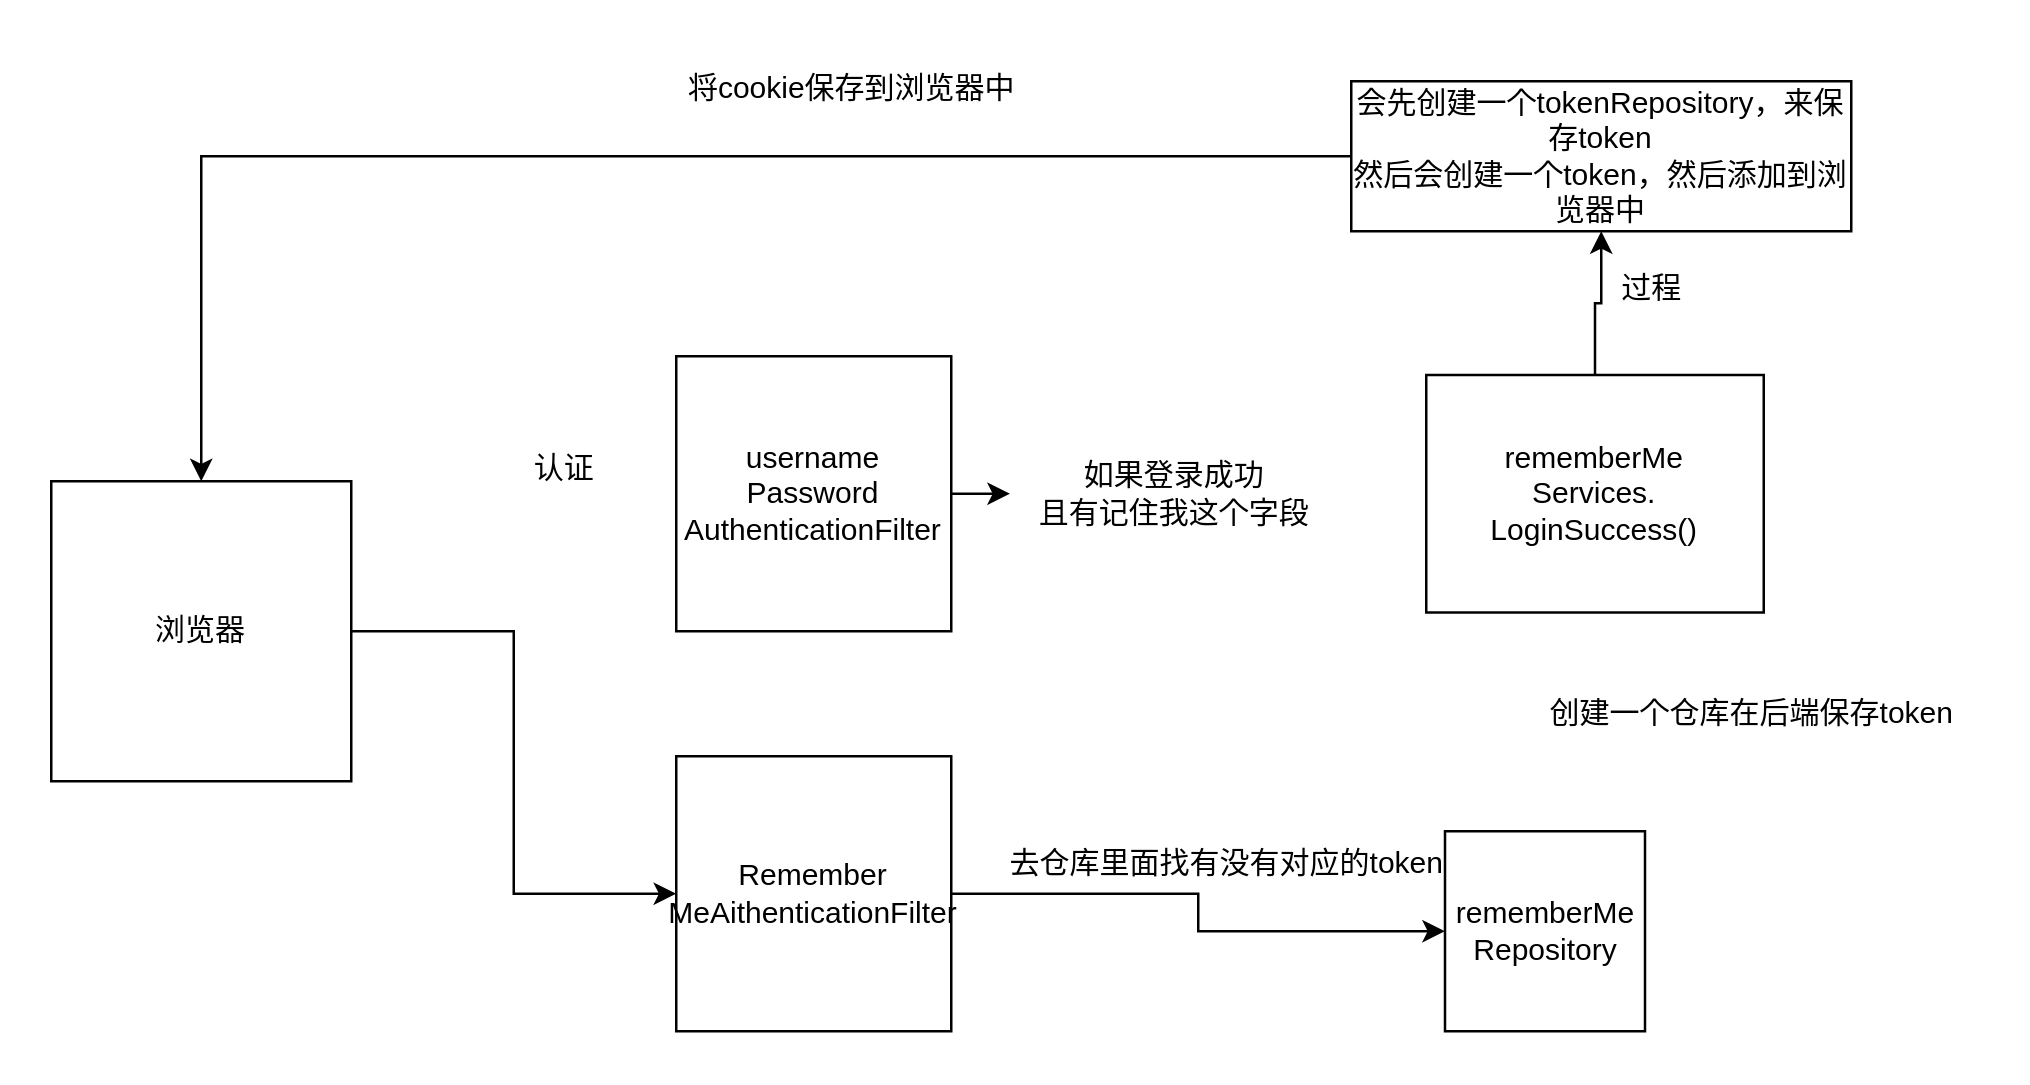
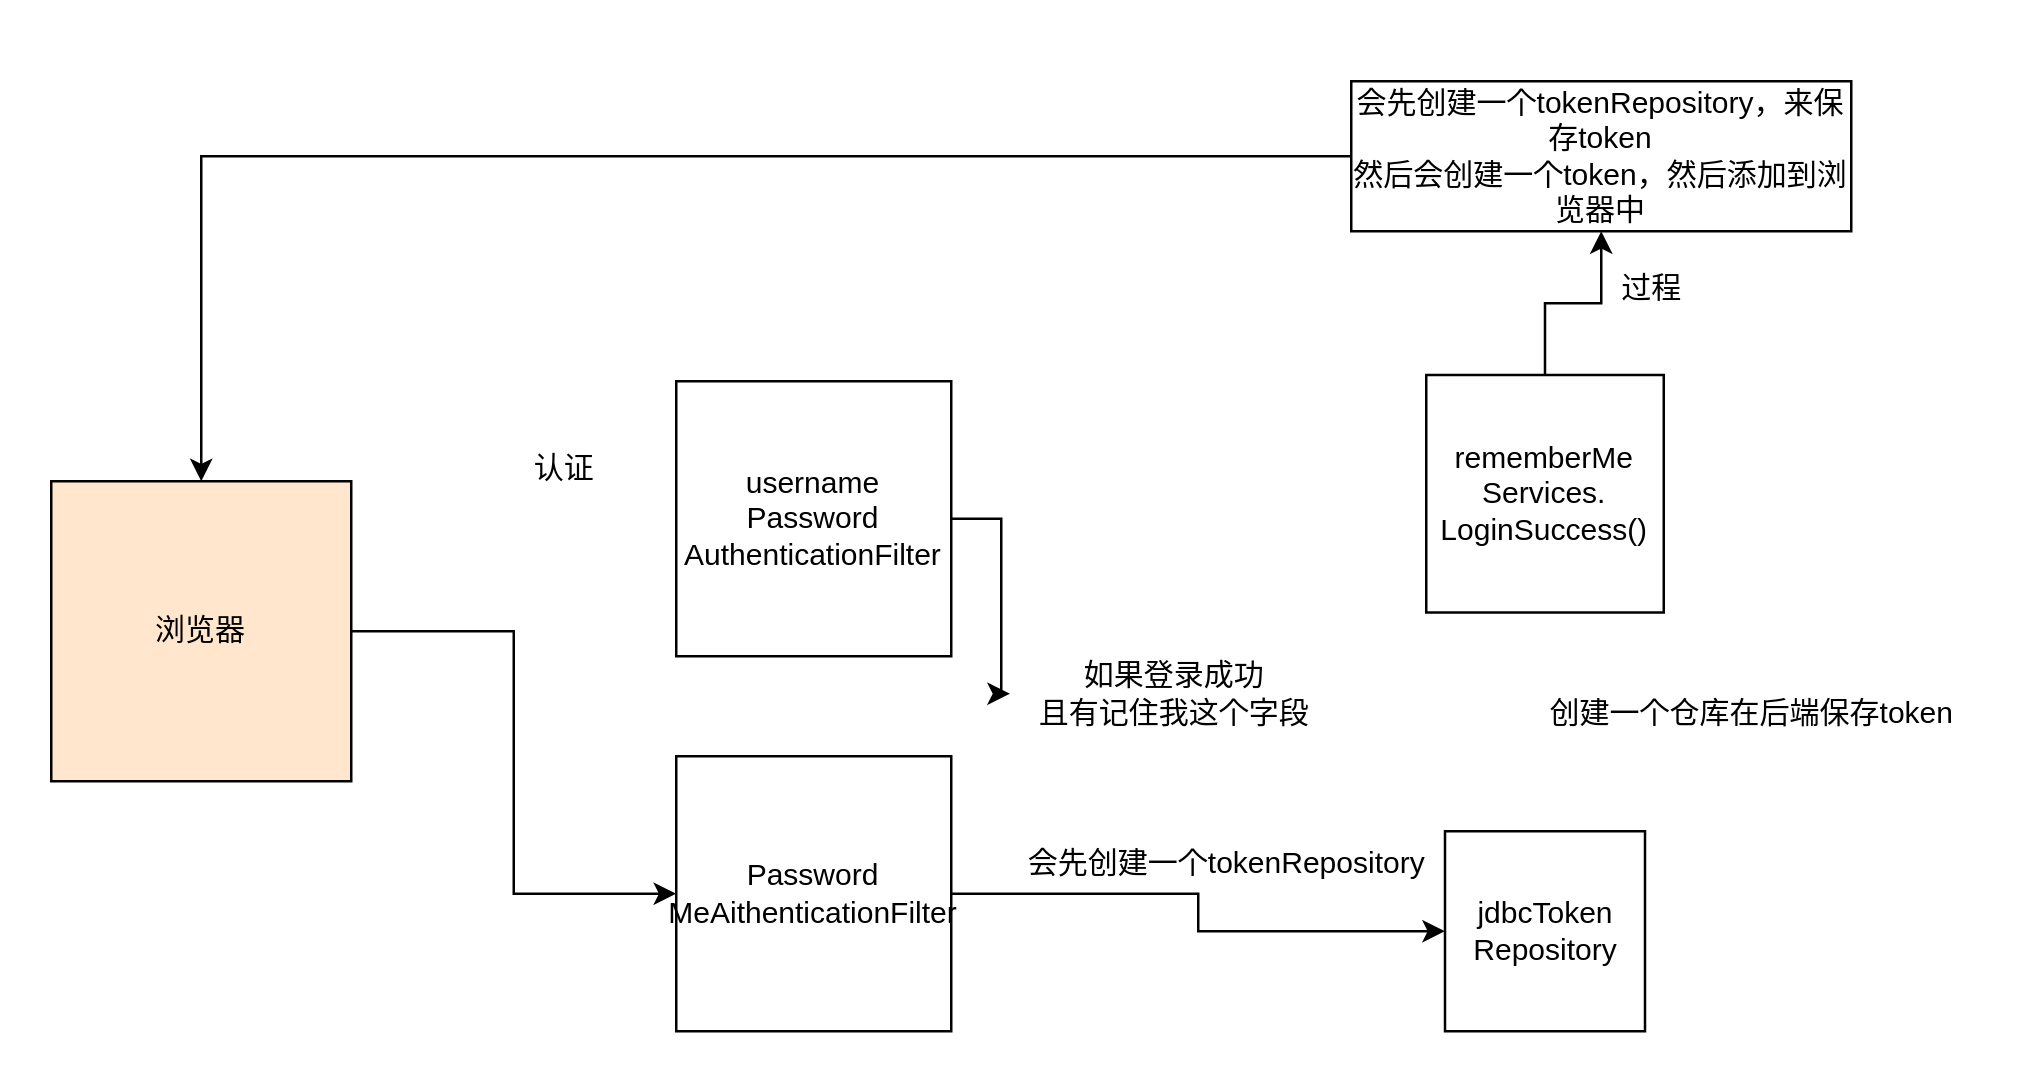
(851, 89) -> none
(814, 494) -> (814, 519)
(1173, 494) -> (1173, 694)
(1595, 494) -> (1545, 494)
(201, 631) -> (201, 631)
(1228, 864) -> (1228, 864)
(814, 894) -> (814, 894)
(1546, 931) -> (1546, 931)
